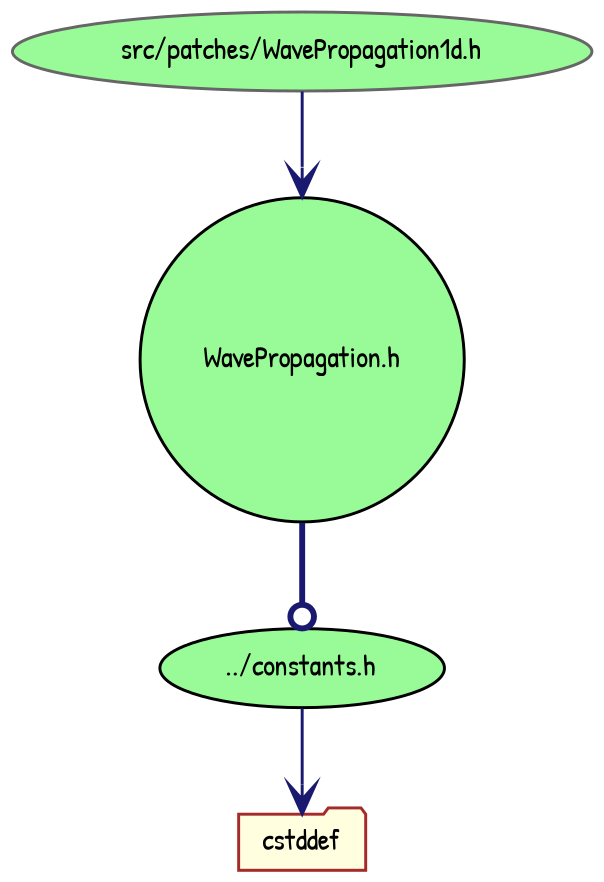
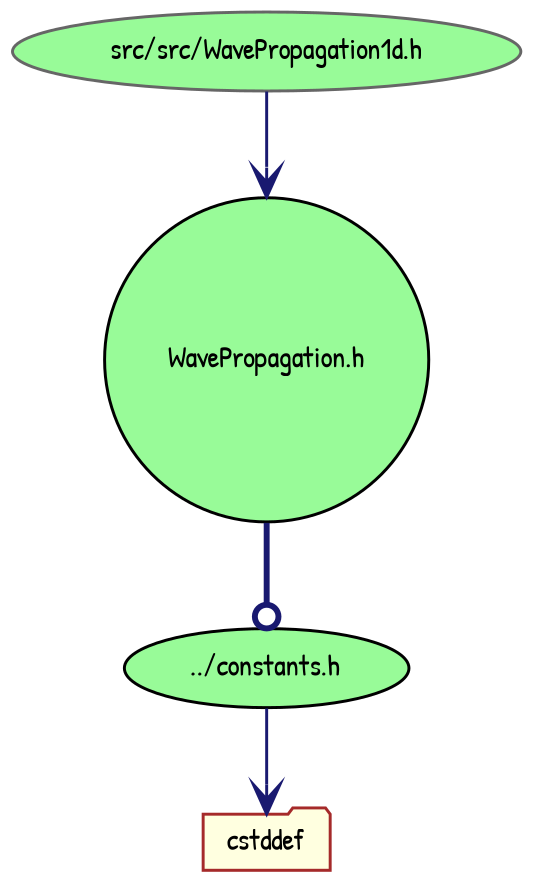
(302, 51) -> (267, 51)
